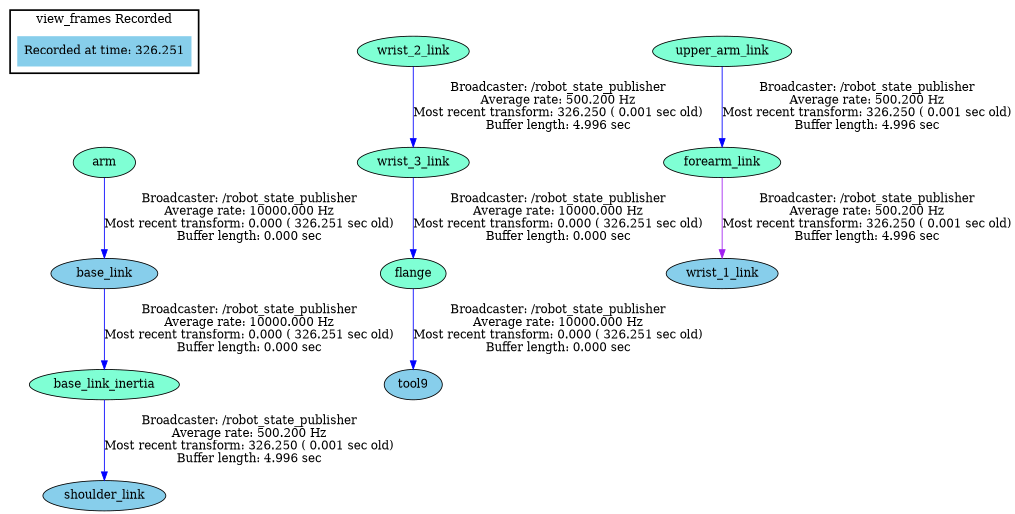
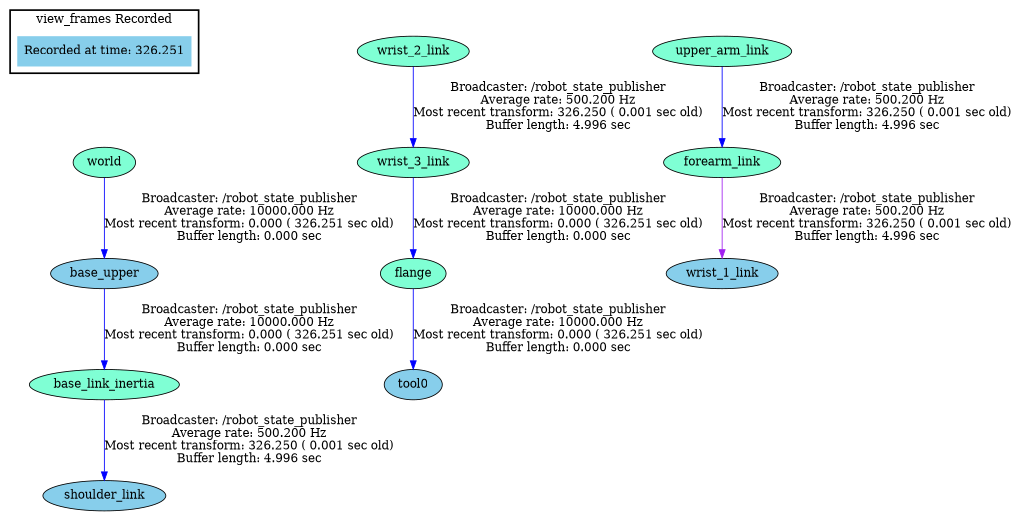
(104, 162) -> (104, 162)
(104, 274) -> (104, 274)
(413, 385) -> (413, 385)
